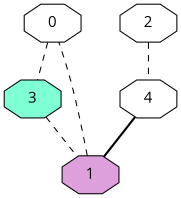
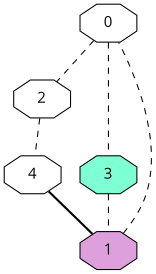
none -> (75, 61)
